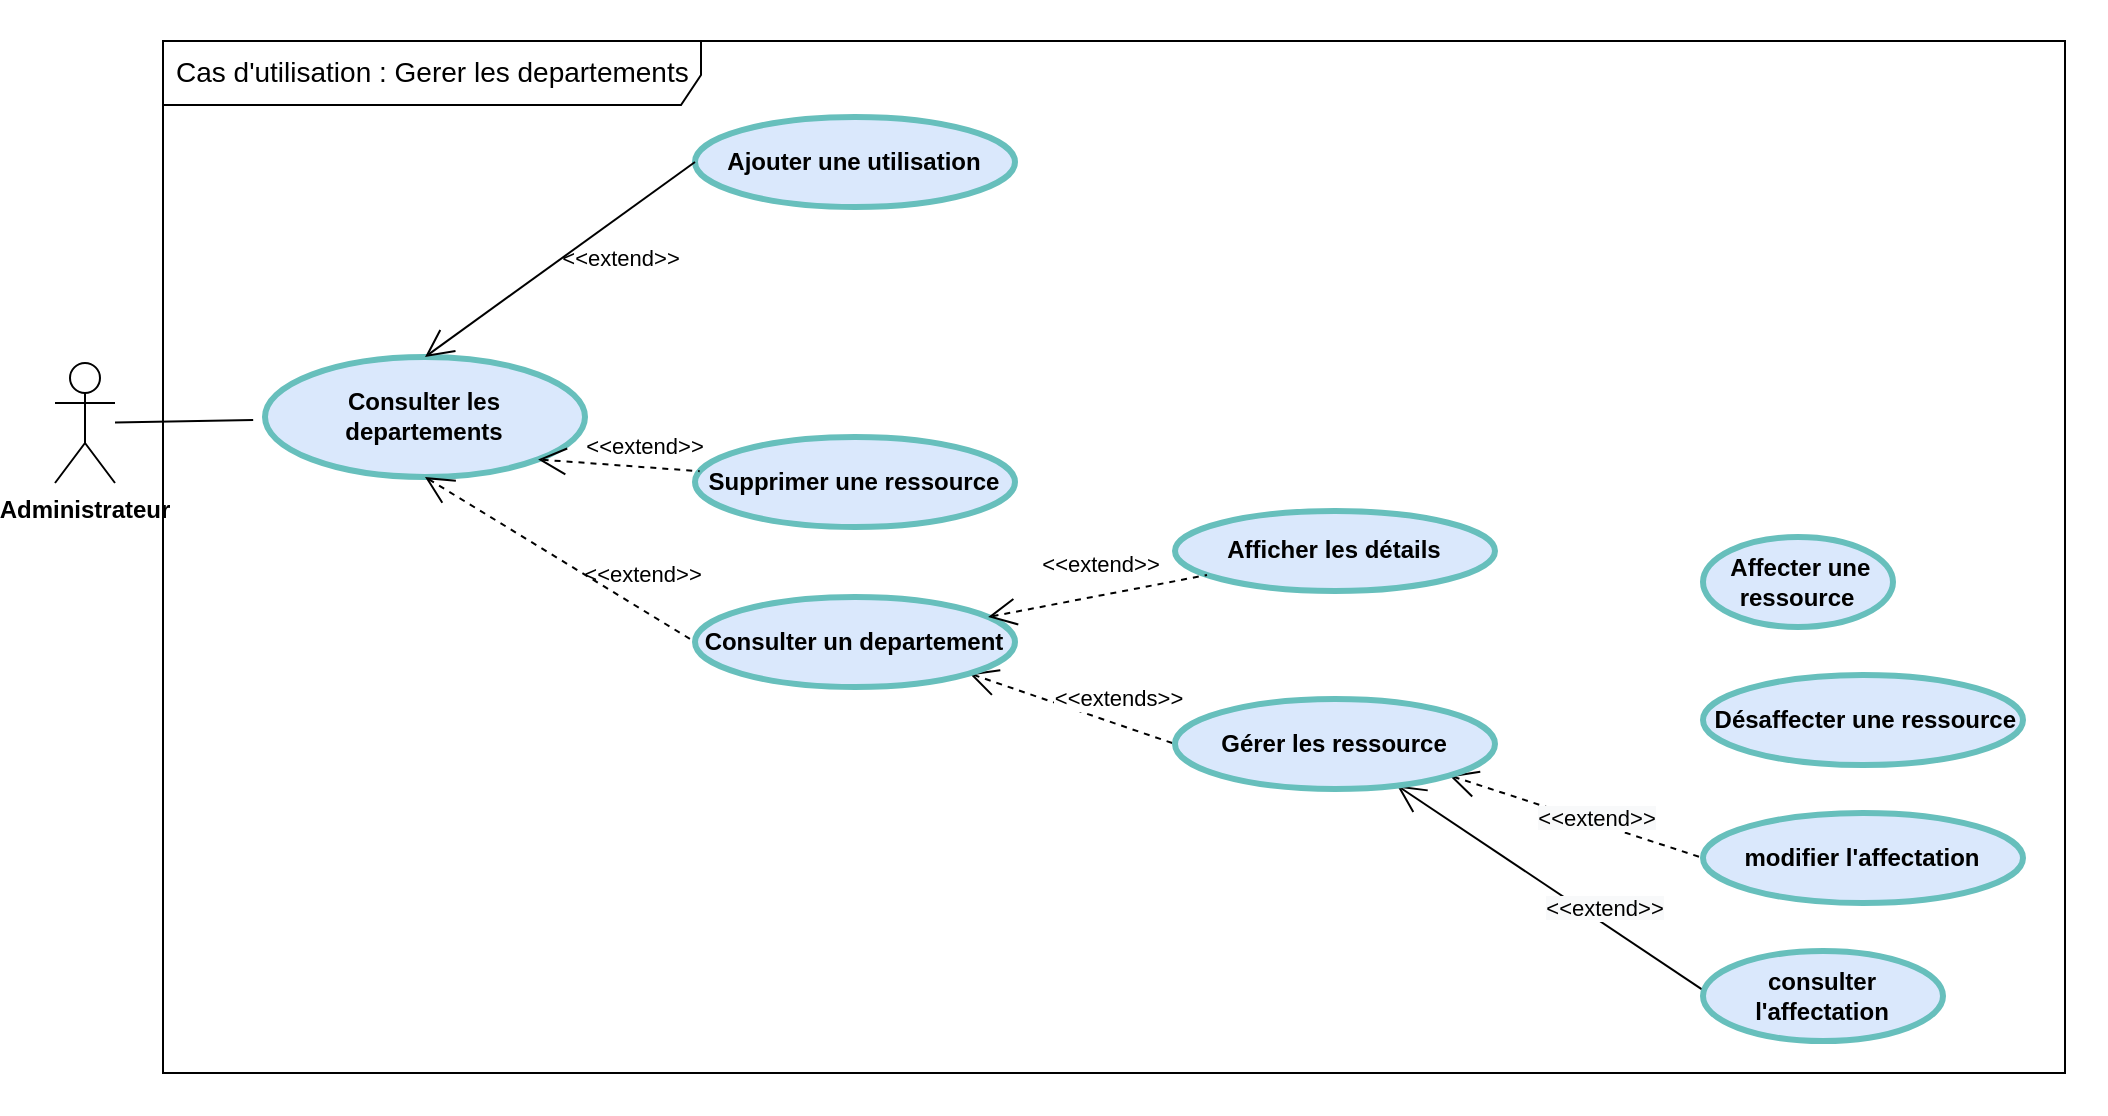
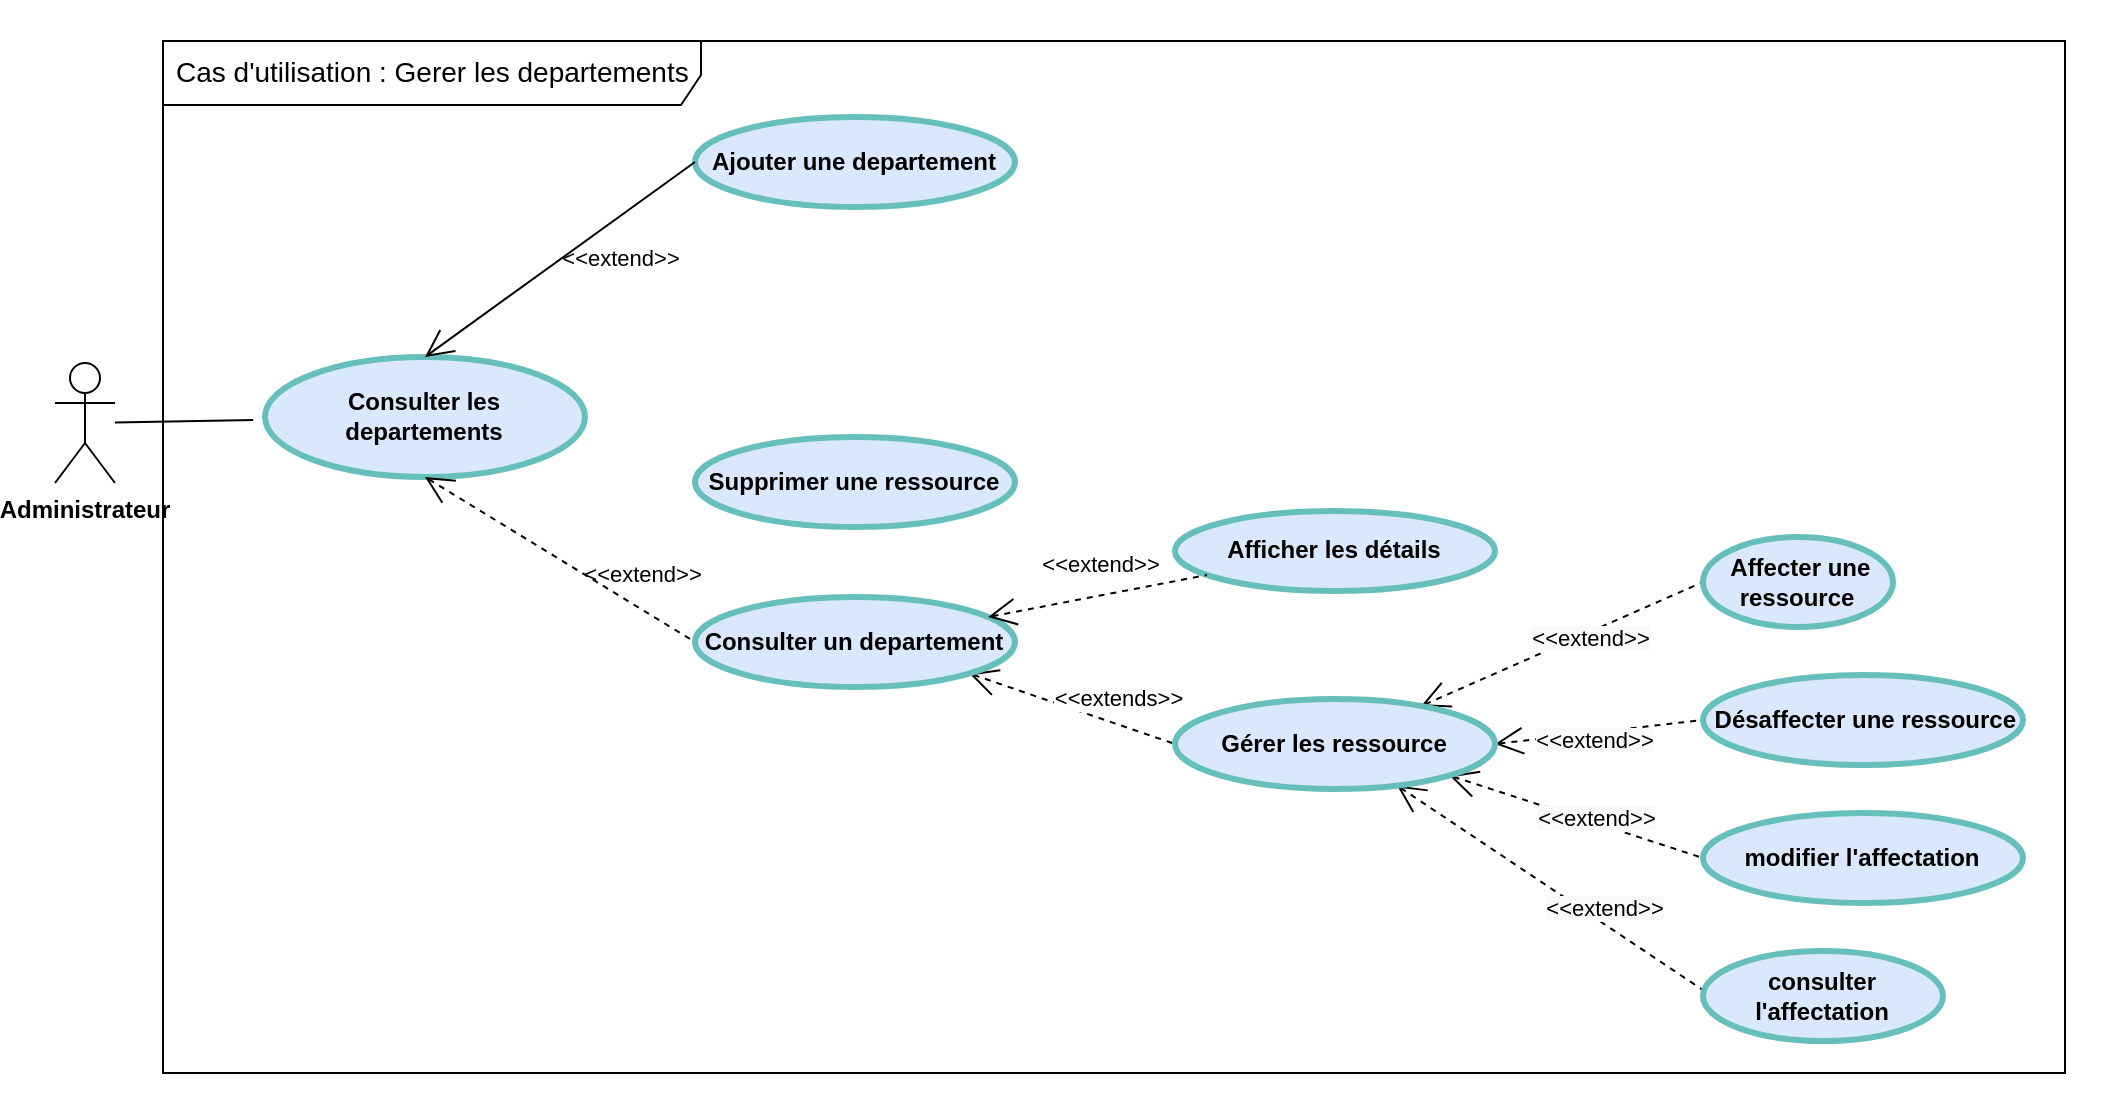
(855, 163) -> (855, 163)
(621, 465) -> none
none -> (1483, 679)
none -> (1544, 738)
(1482, 842) -> (1482, 842)
